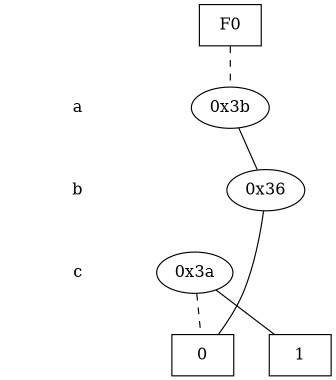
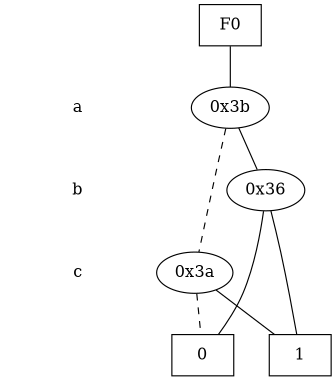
(230, 67) -> (230, 67)
none -> (212, 190)
none -> (285, 272)
